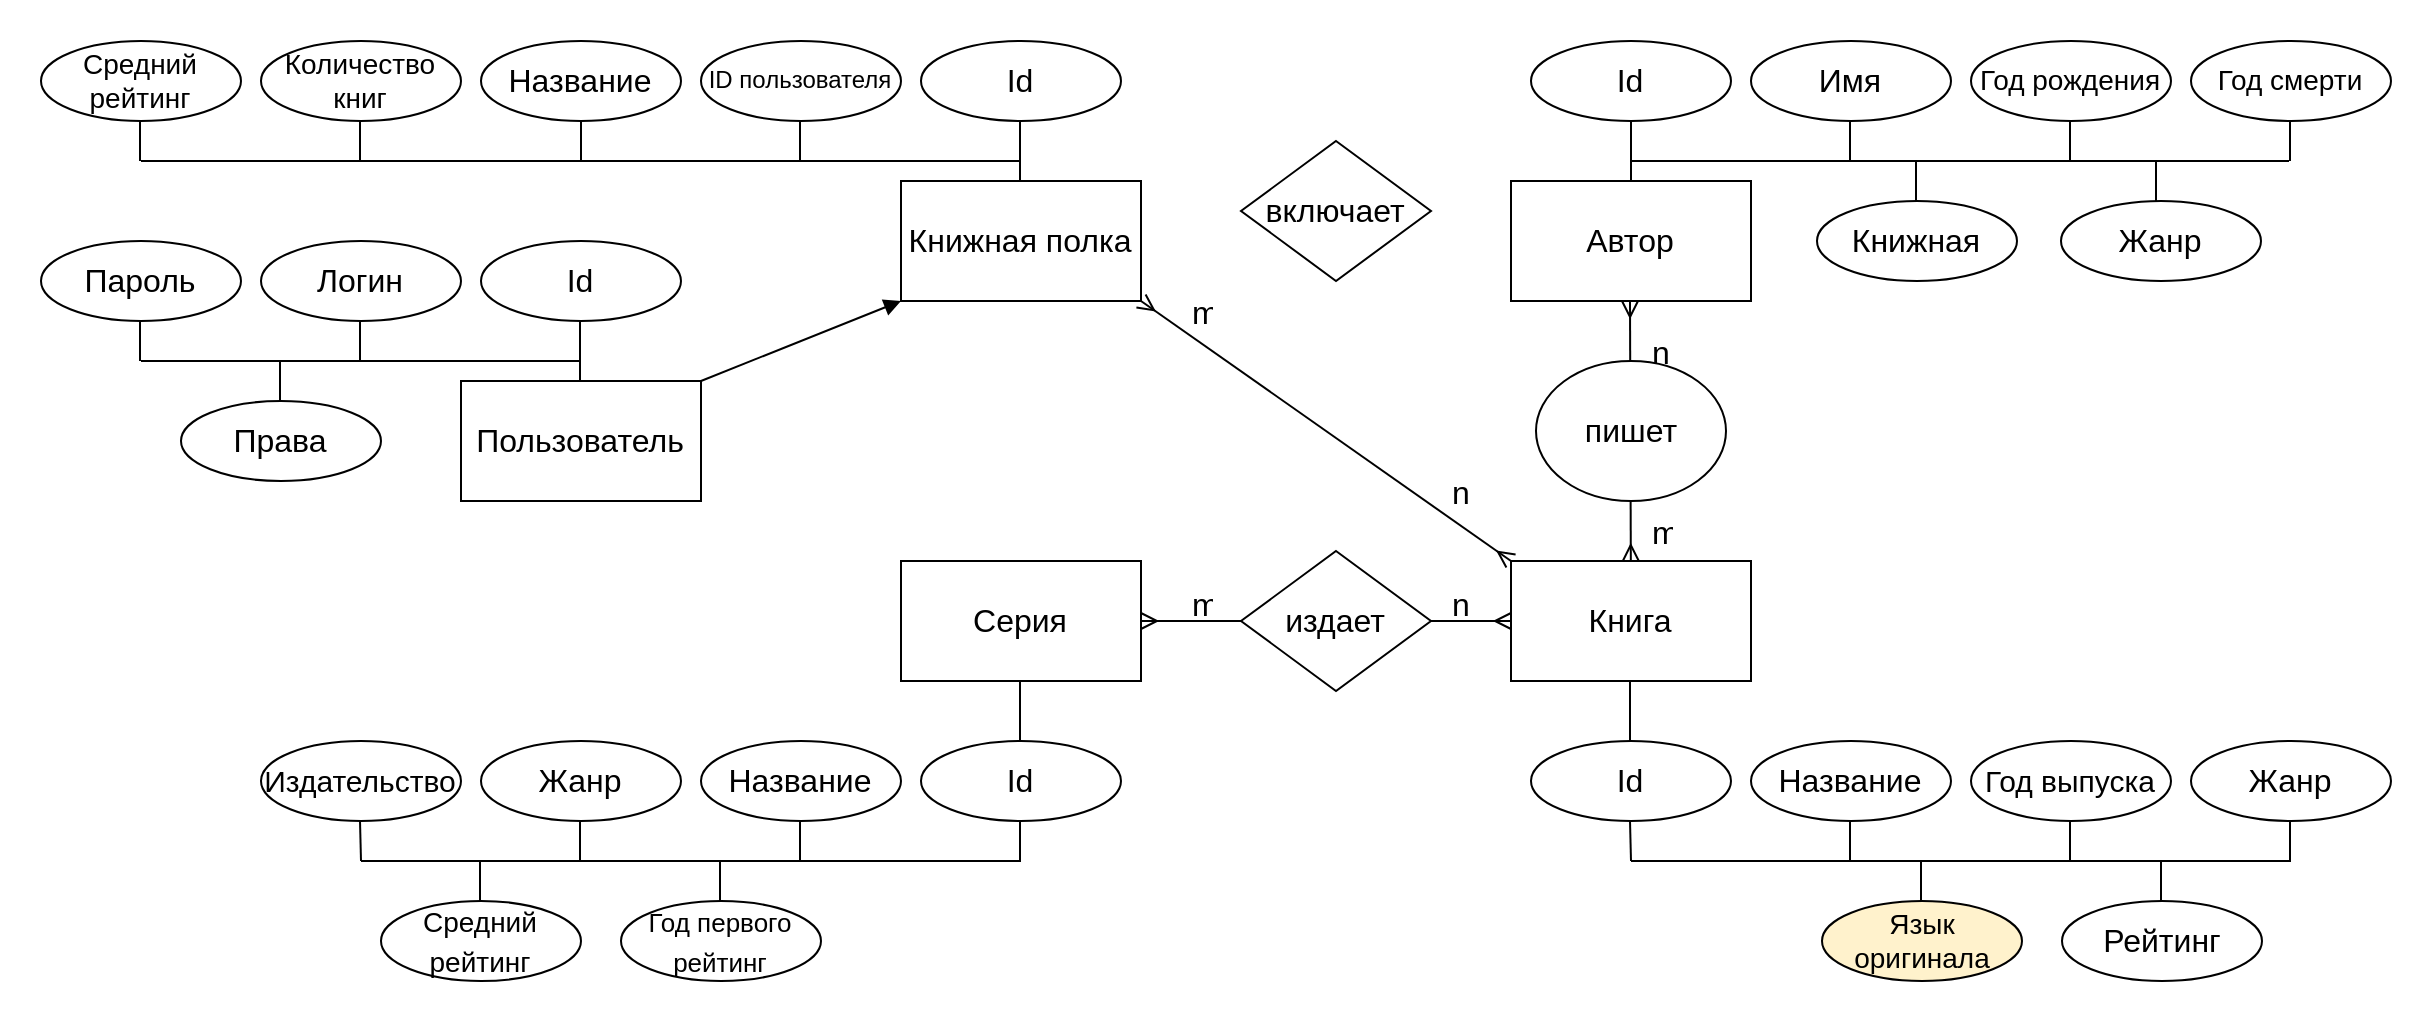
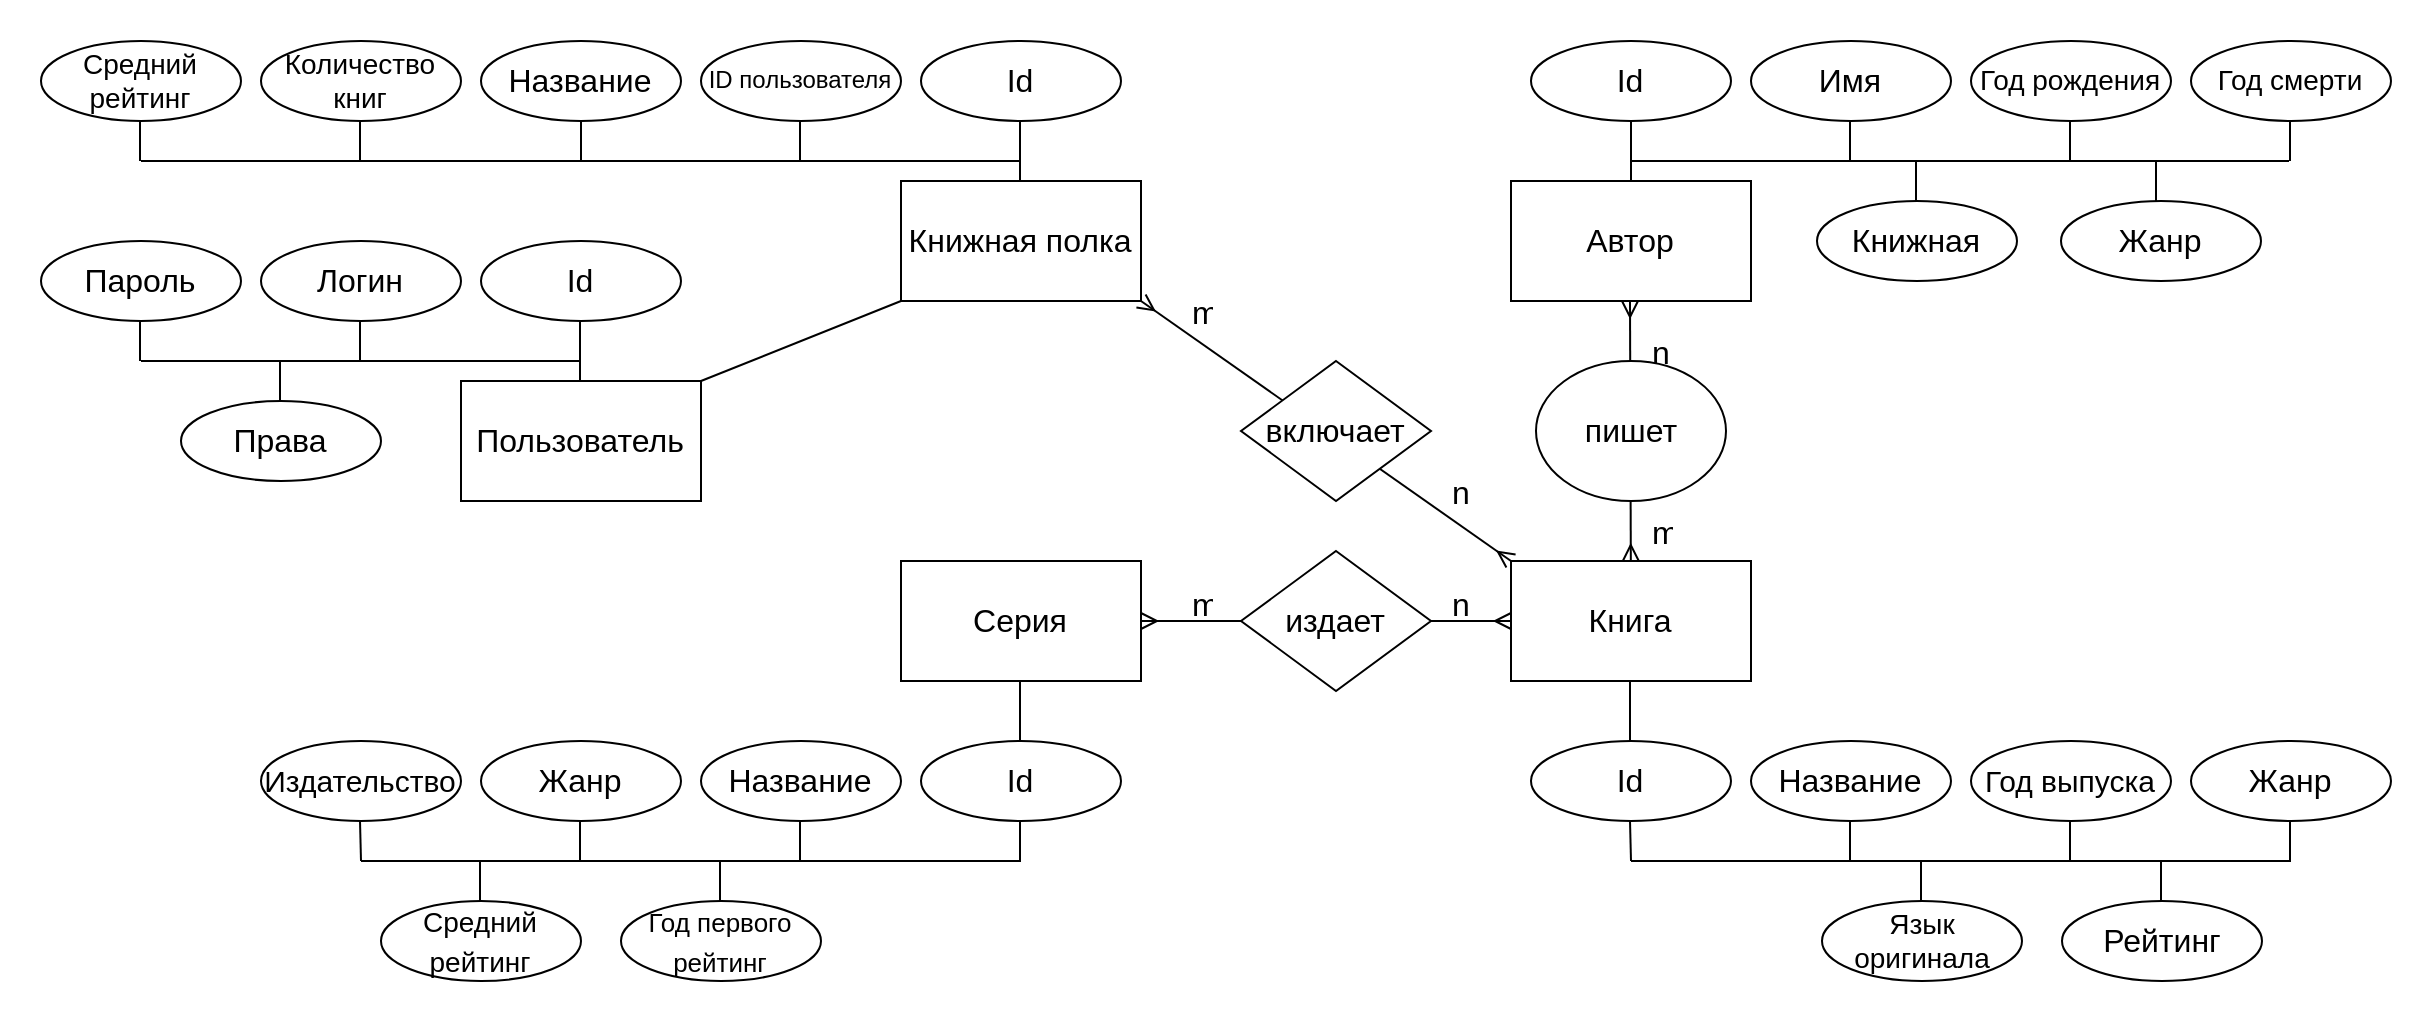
(1336, 211) -> (1336, 431)
(885, 307) -> (892, 305)
(1922, 941) -> (1922, 941)
